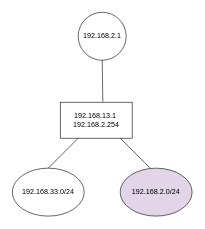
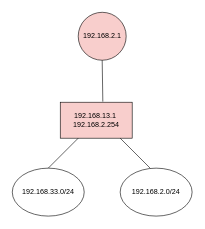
(102, 36) -> (102, 36)
(96, 120) -> (96, 120)
(156, 192) -> (156, 192)
